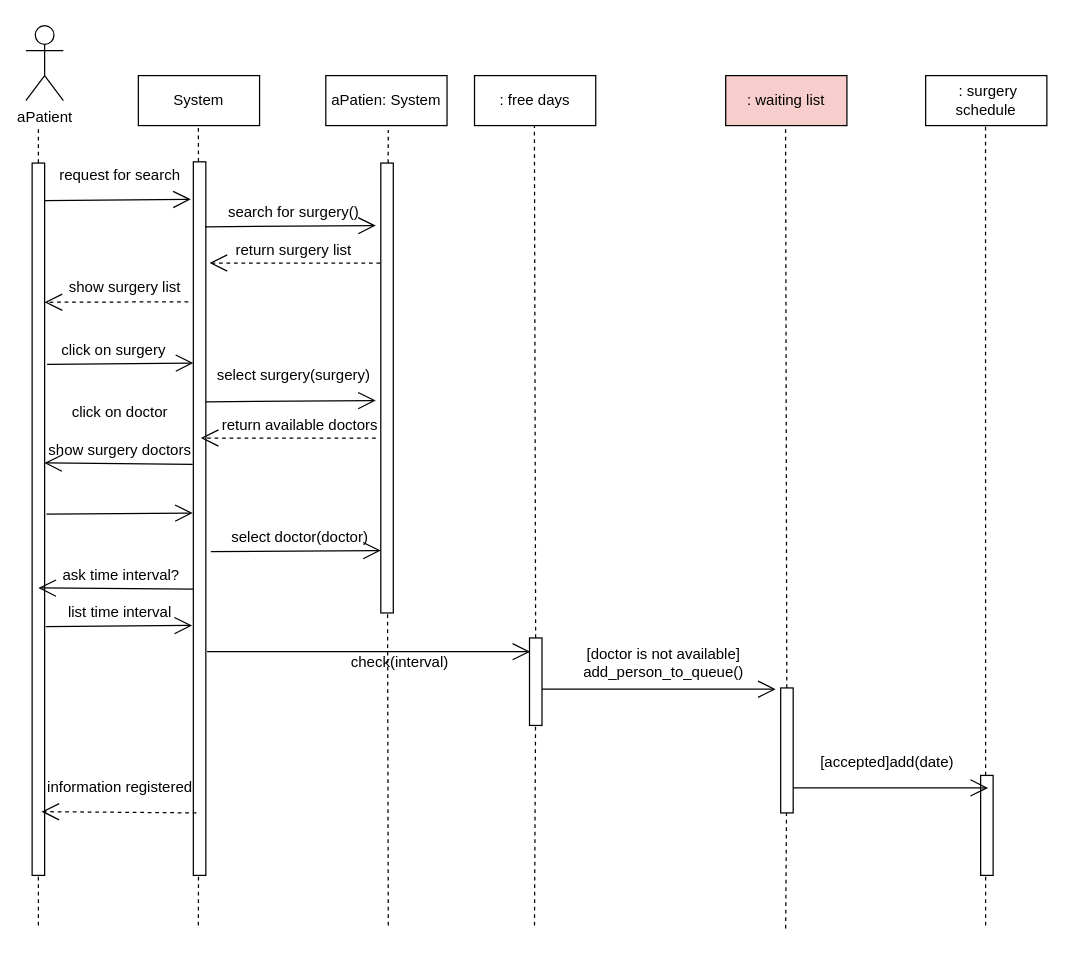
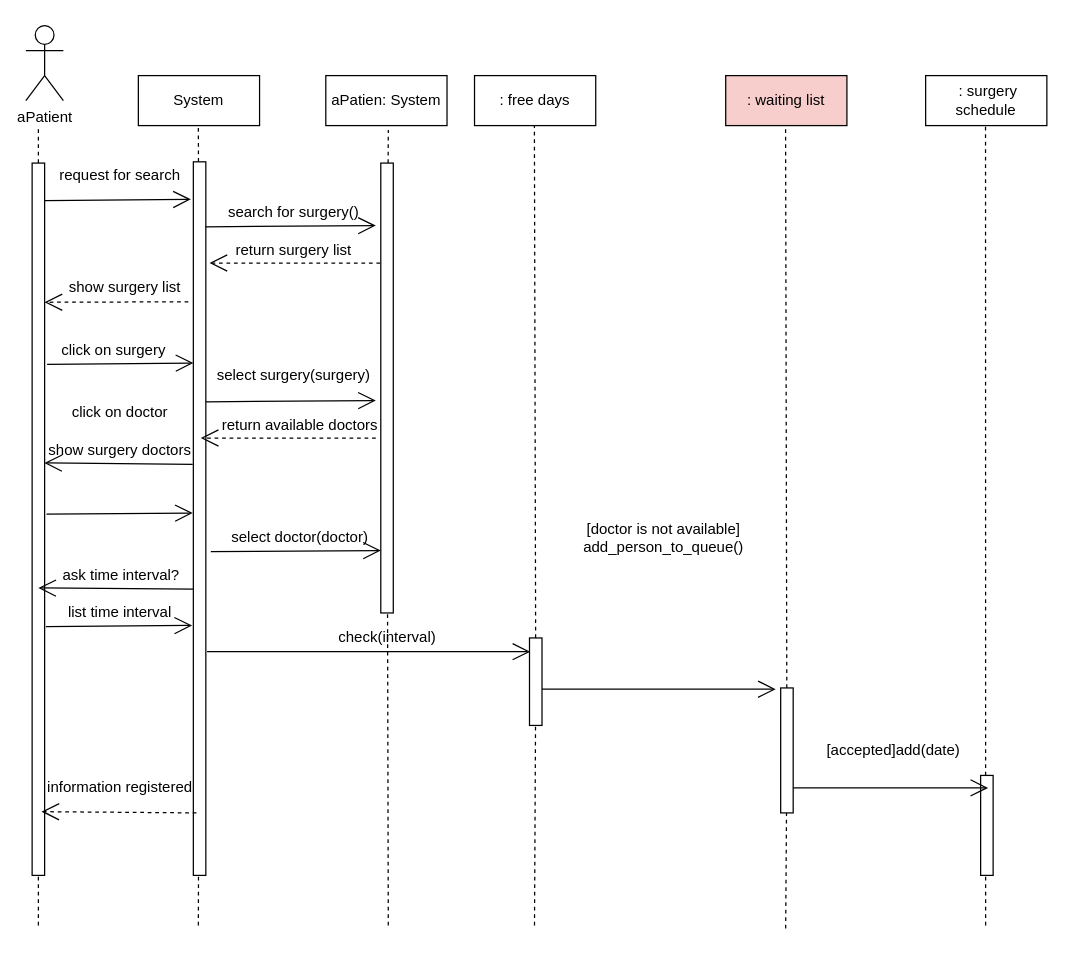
(399, 663) -> (387, 638)
(663, 663) -> (663, 538)
(887, 763) -> (893, 751)
